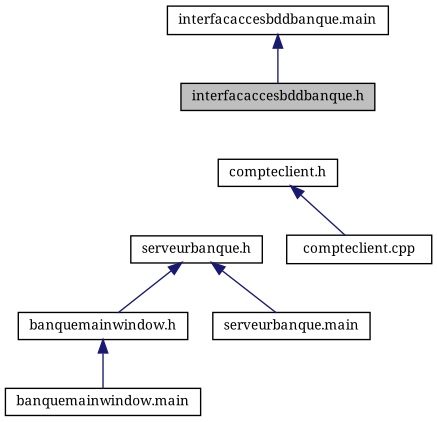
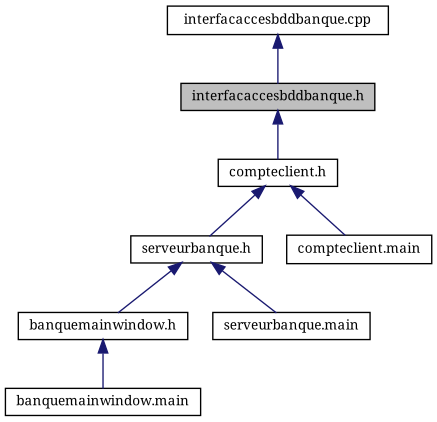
(278, 20) -> (278, 20)
none -> (278, 142)
none -> (232, 216)
(359, 249) -> (359, 249)
